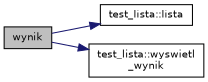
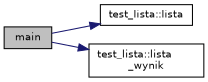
(28, 38) -> (28, 38)
(146, 61) -> (146, 61)
